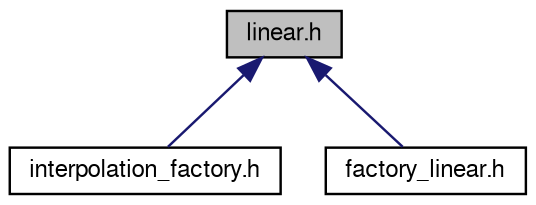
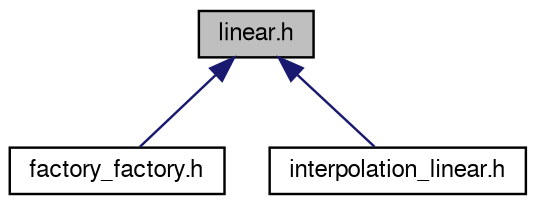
(145, 171) -> (117, 171)
(426, 171) -> (398, 171)
